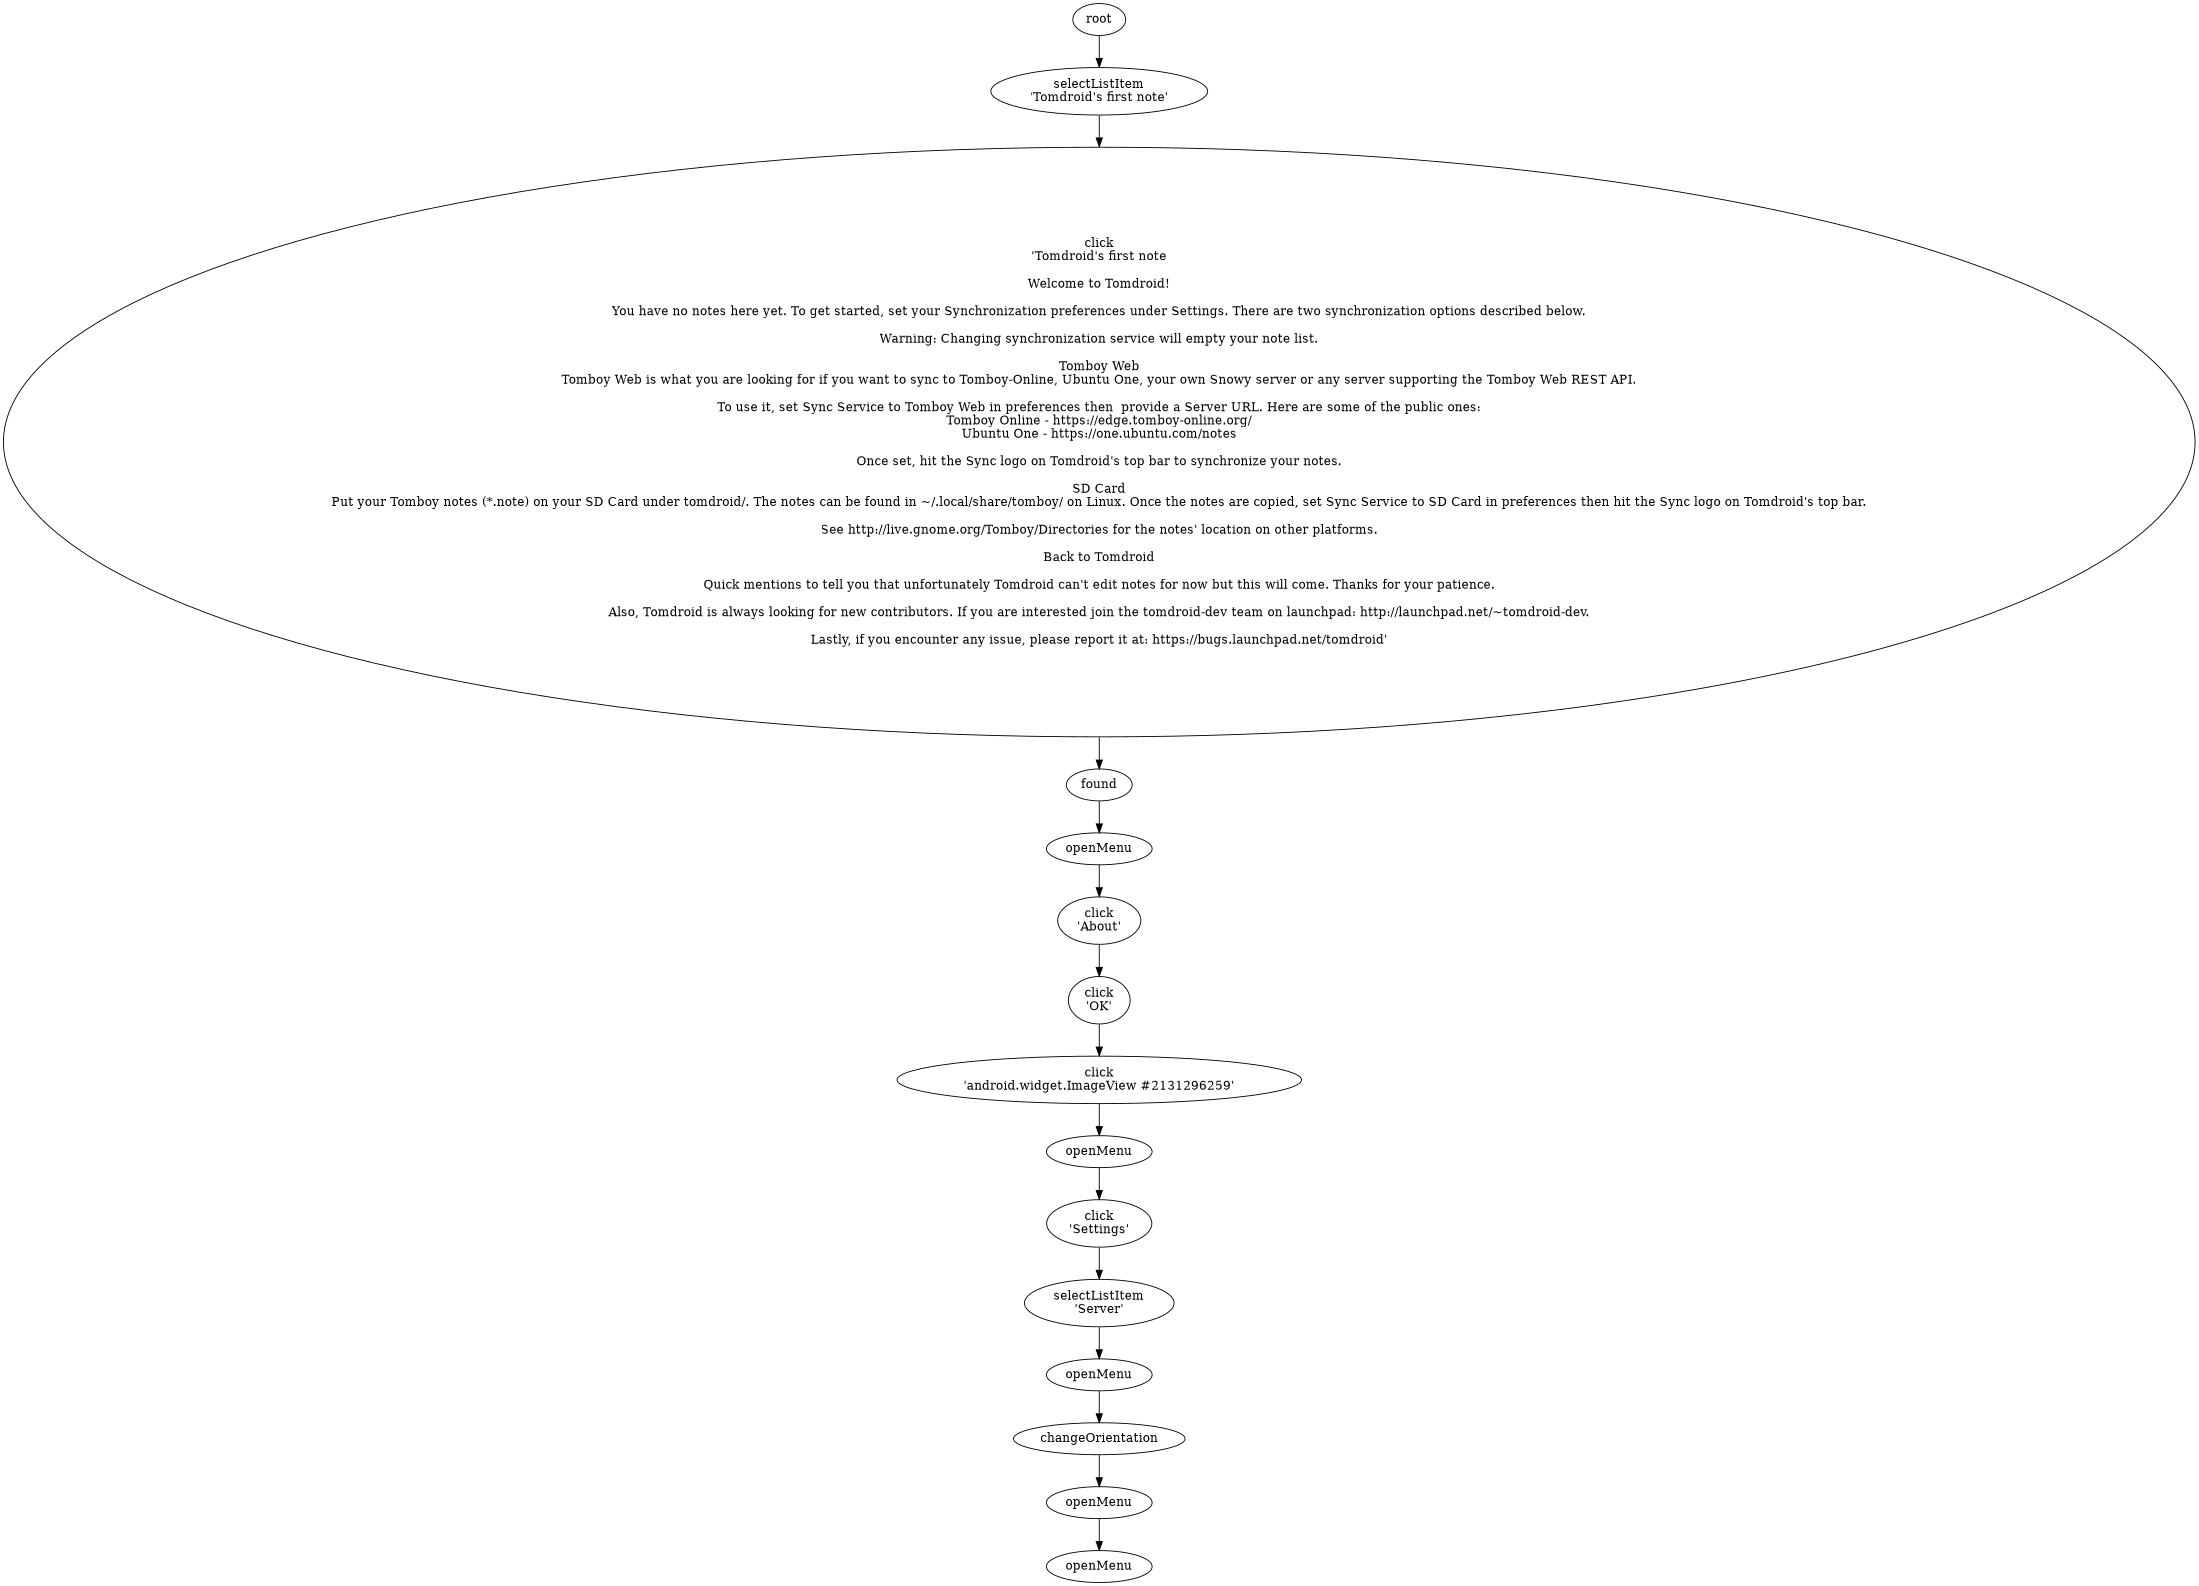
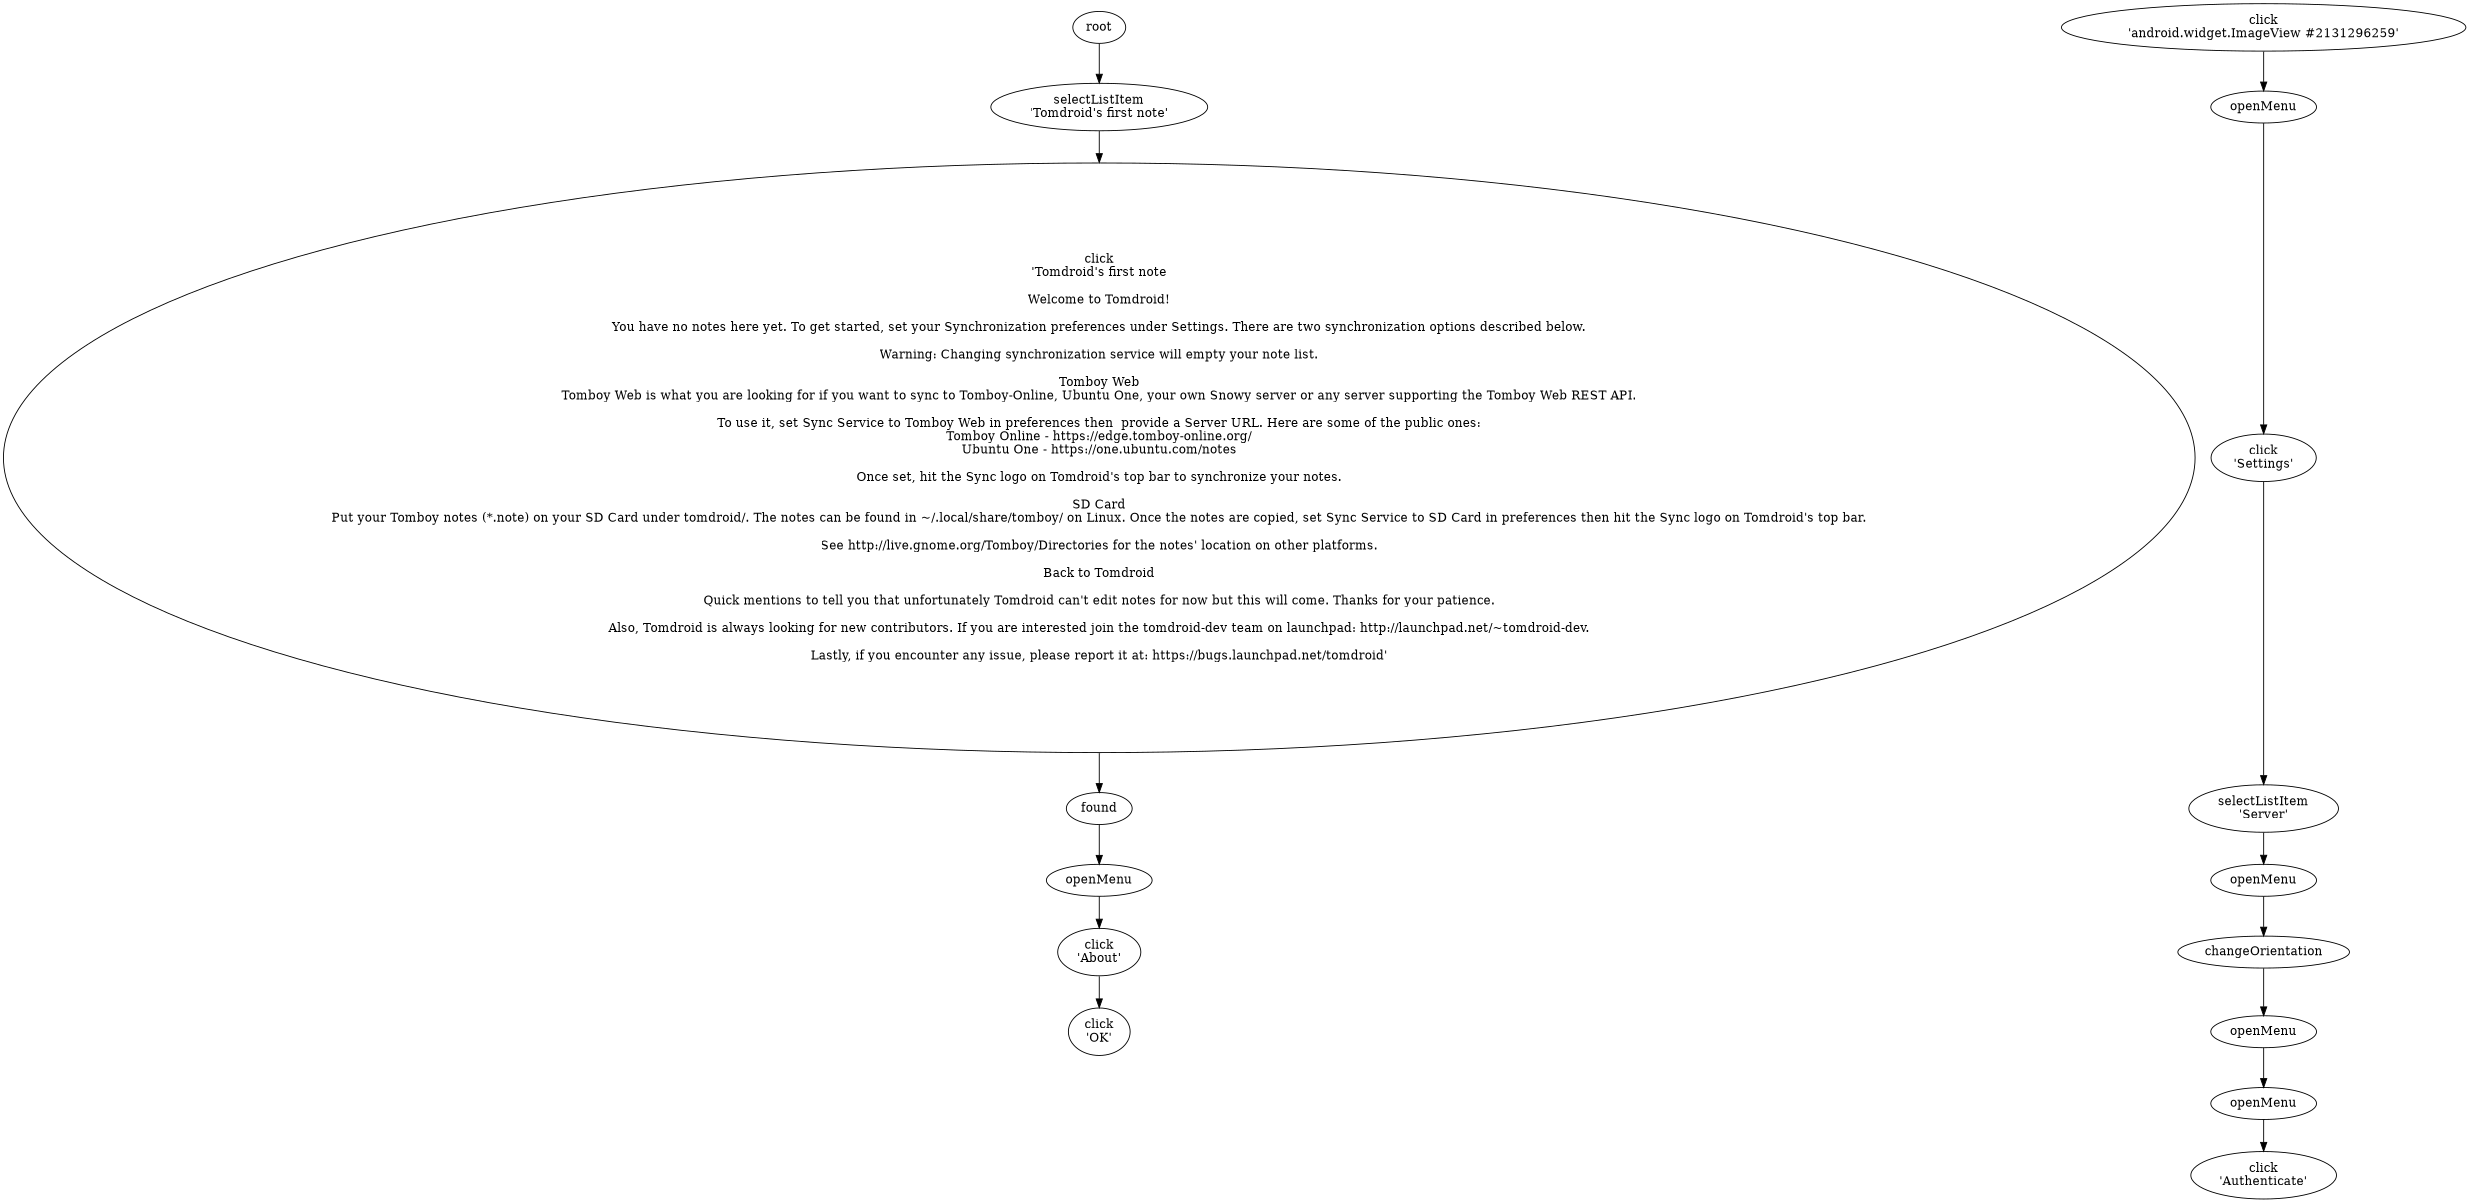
(1099, 1036) -> none
none -> (2264, 1175)
